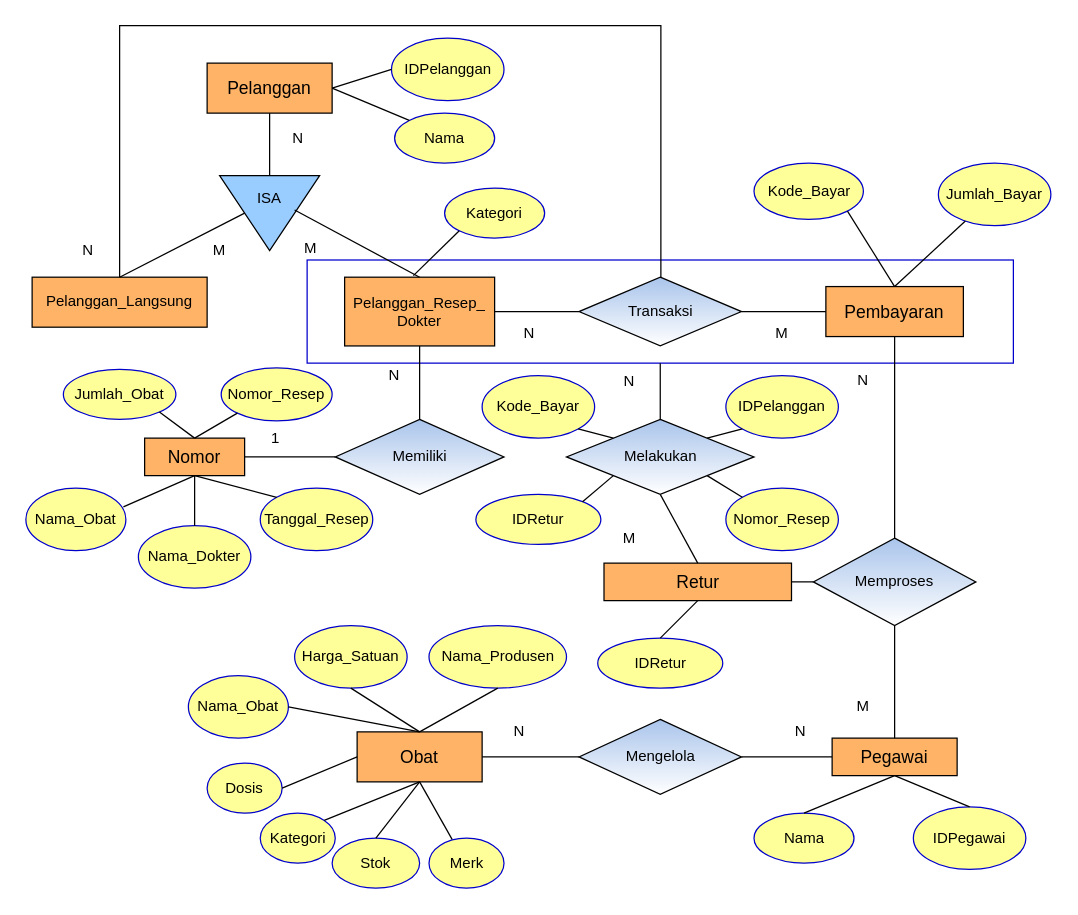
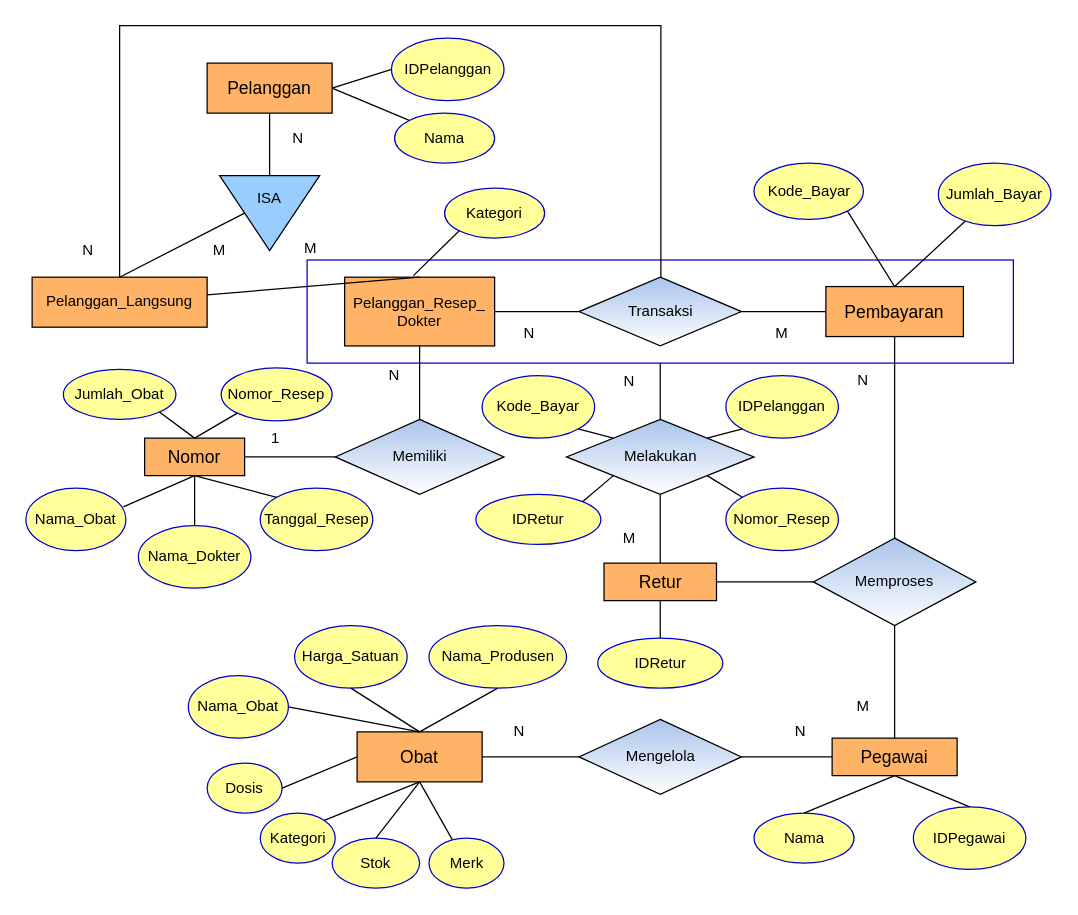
(357, 244) -> (314, 286)
(698, 582) -> (660, 582)
